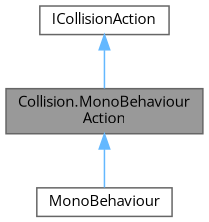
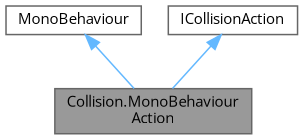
(104, 168) -> (115, 67)
